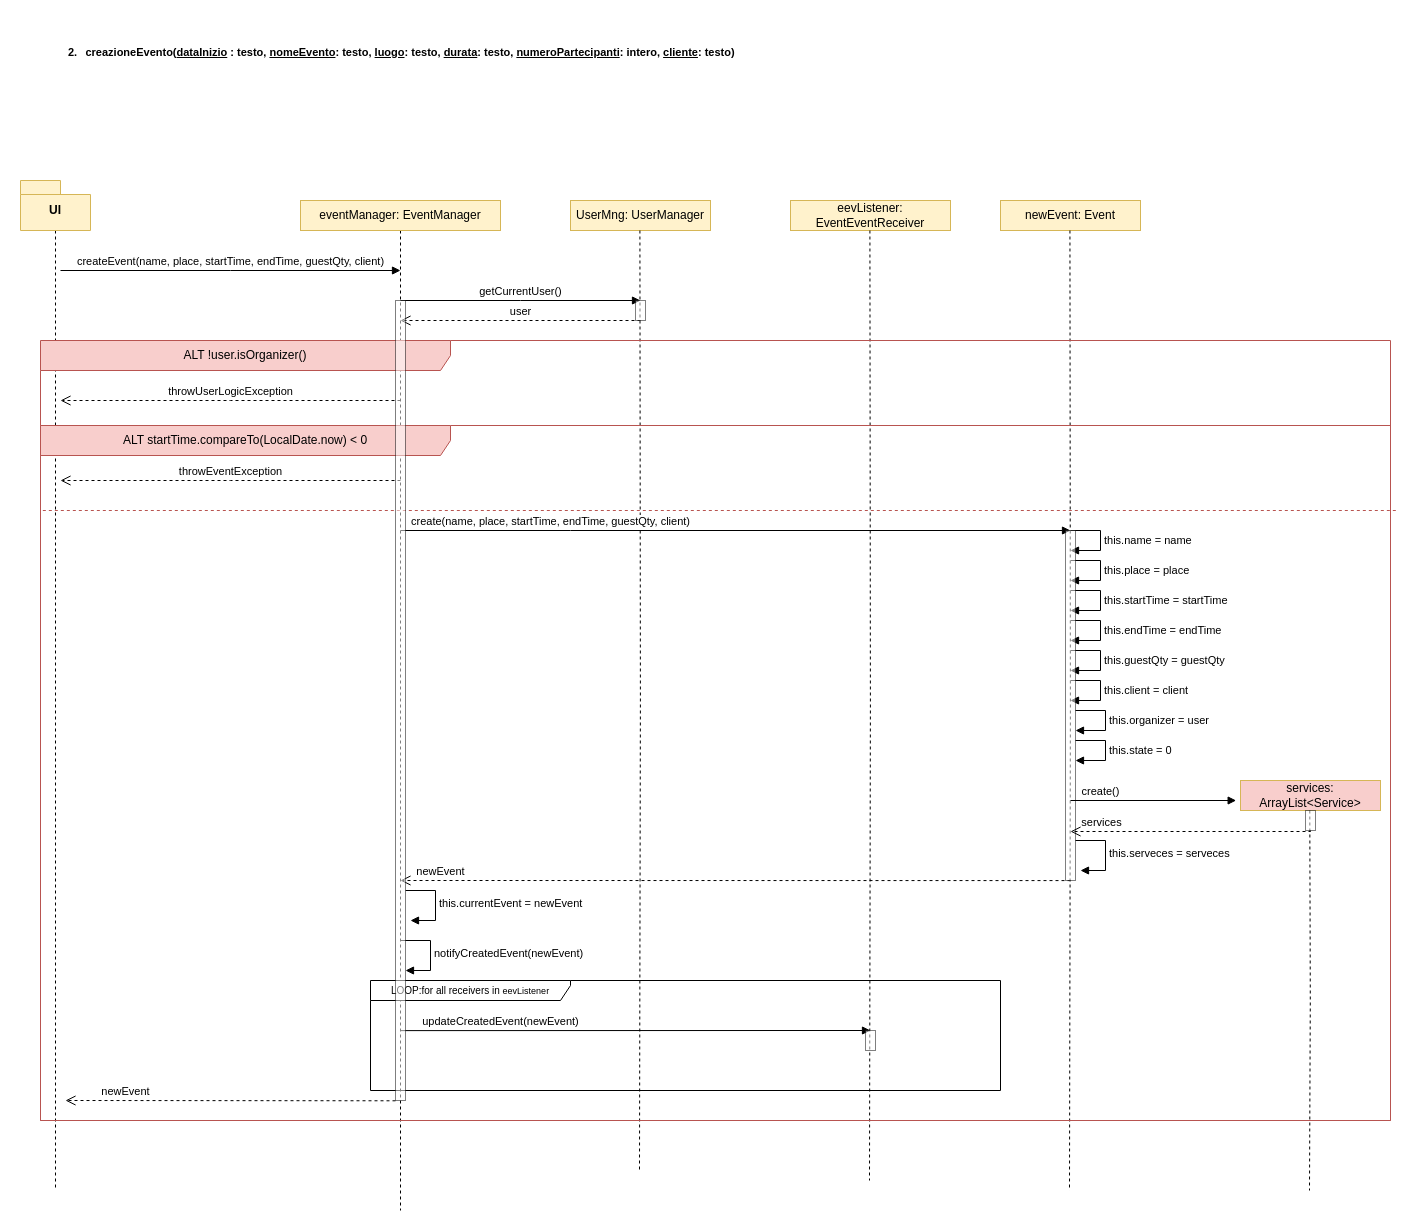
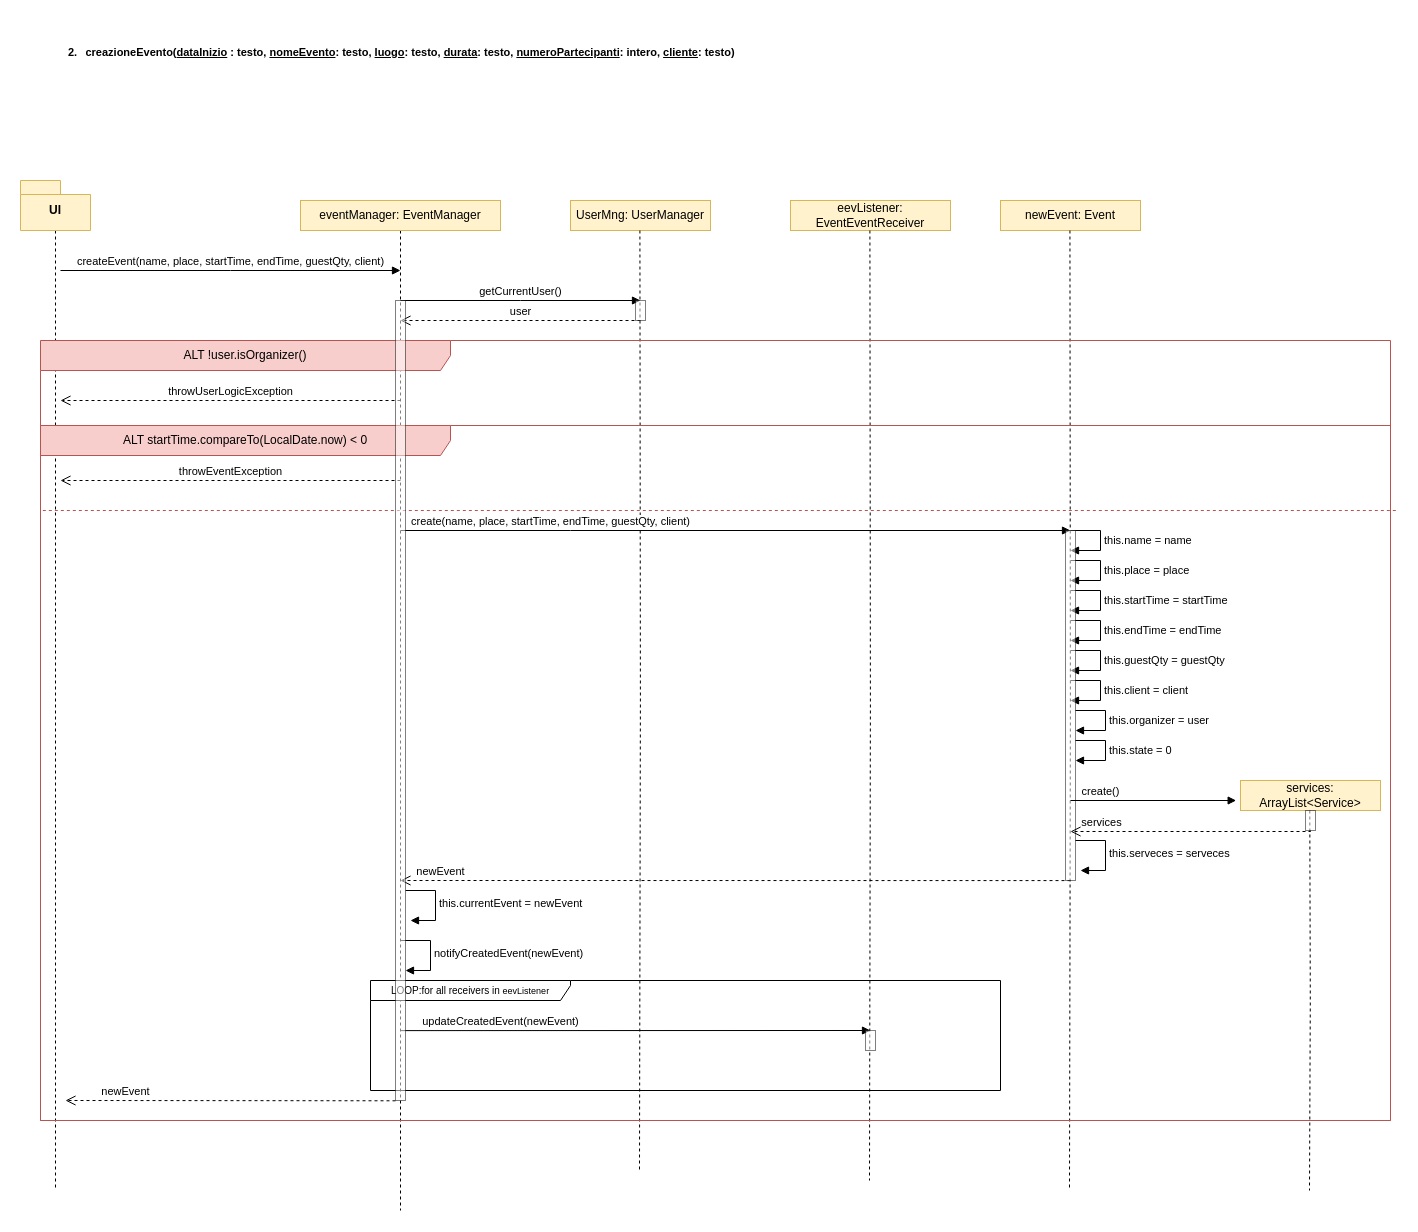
(1311, 796) -> (1311, 796)
